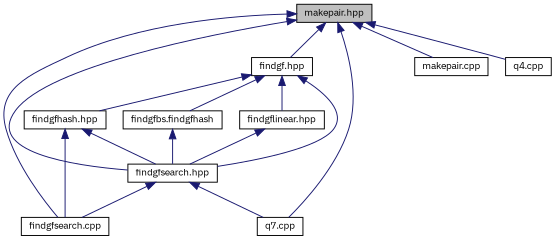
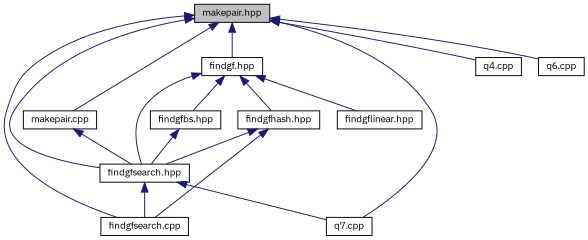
none -> (561, 67)
(173, 120) -> (186, 120)
(223, 149) -> (107, 149)
